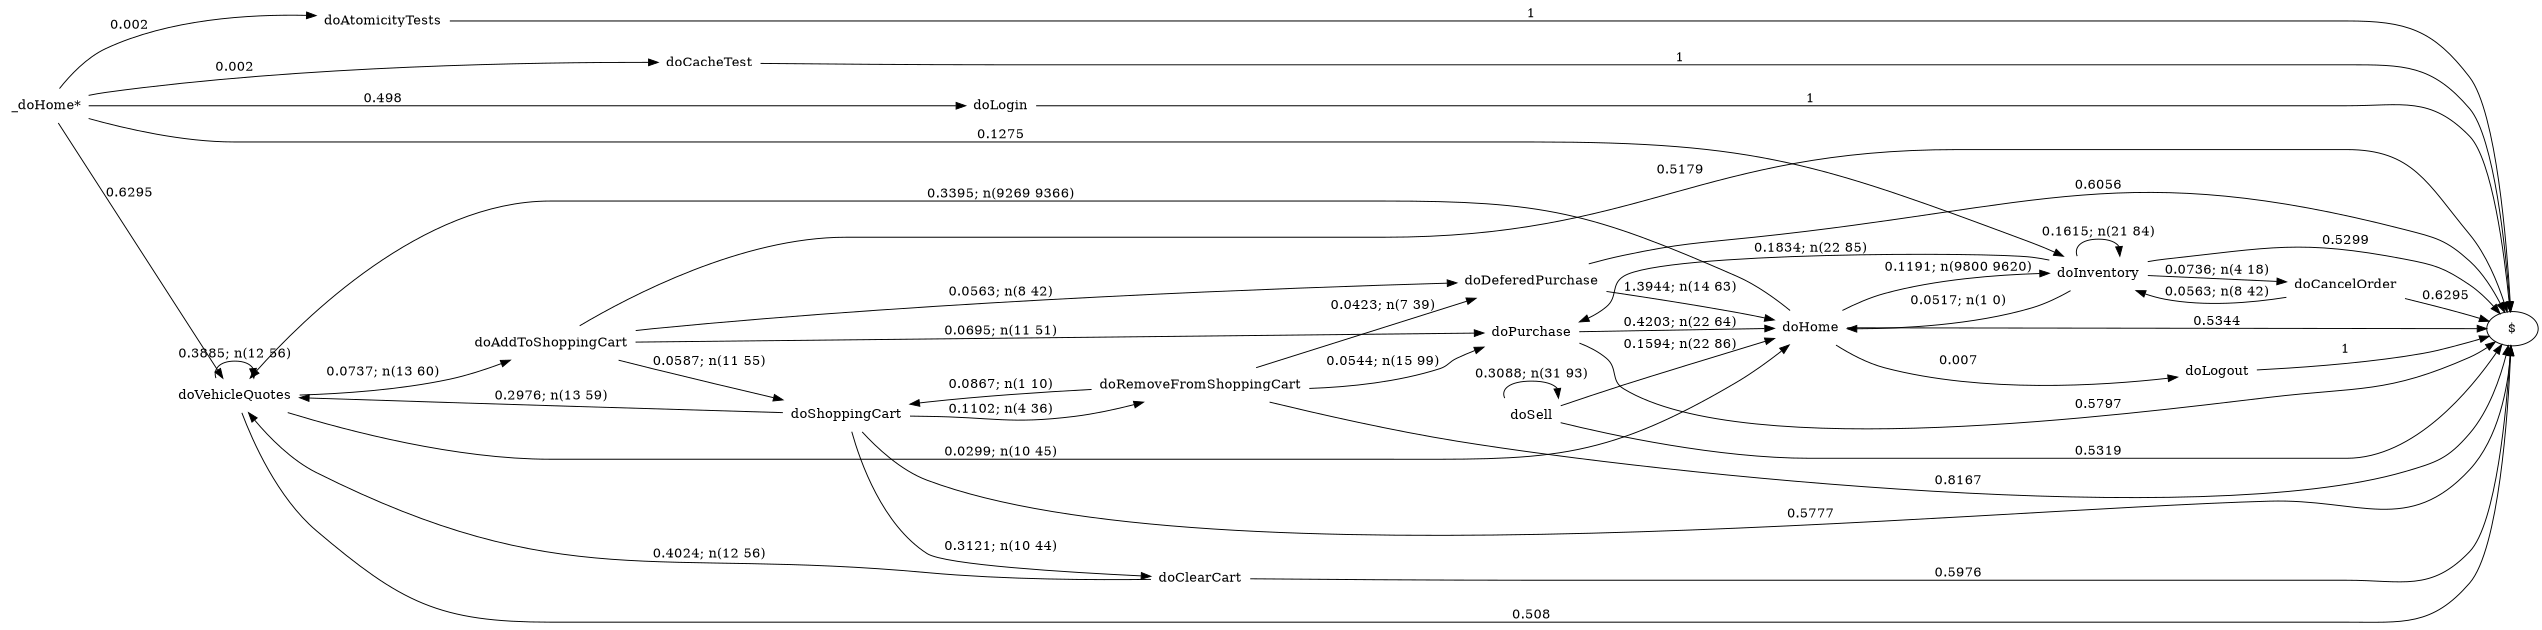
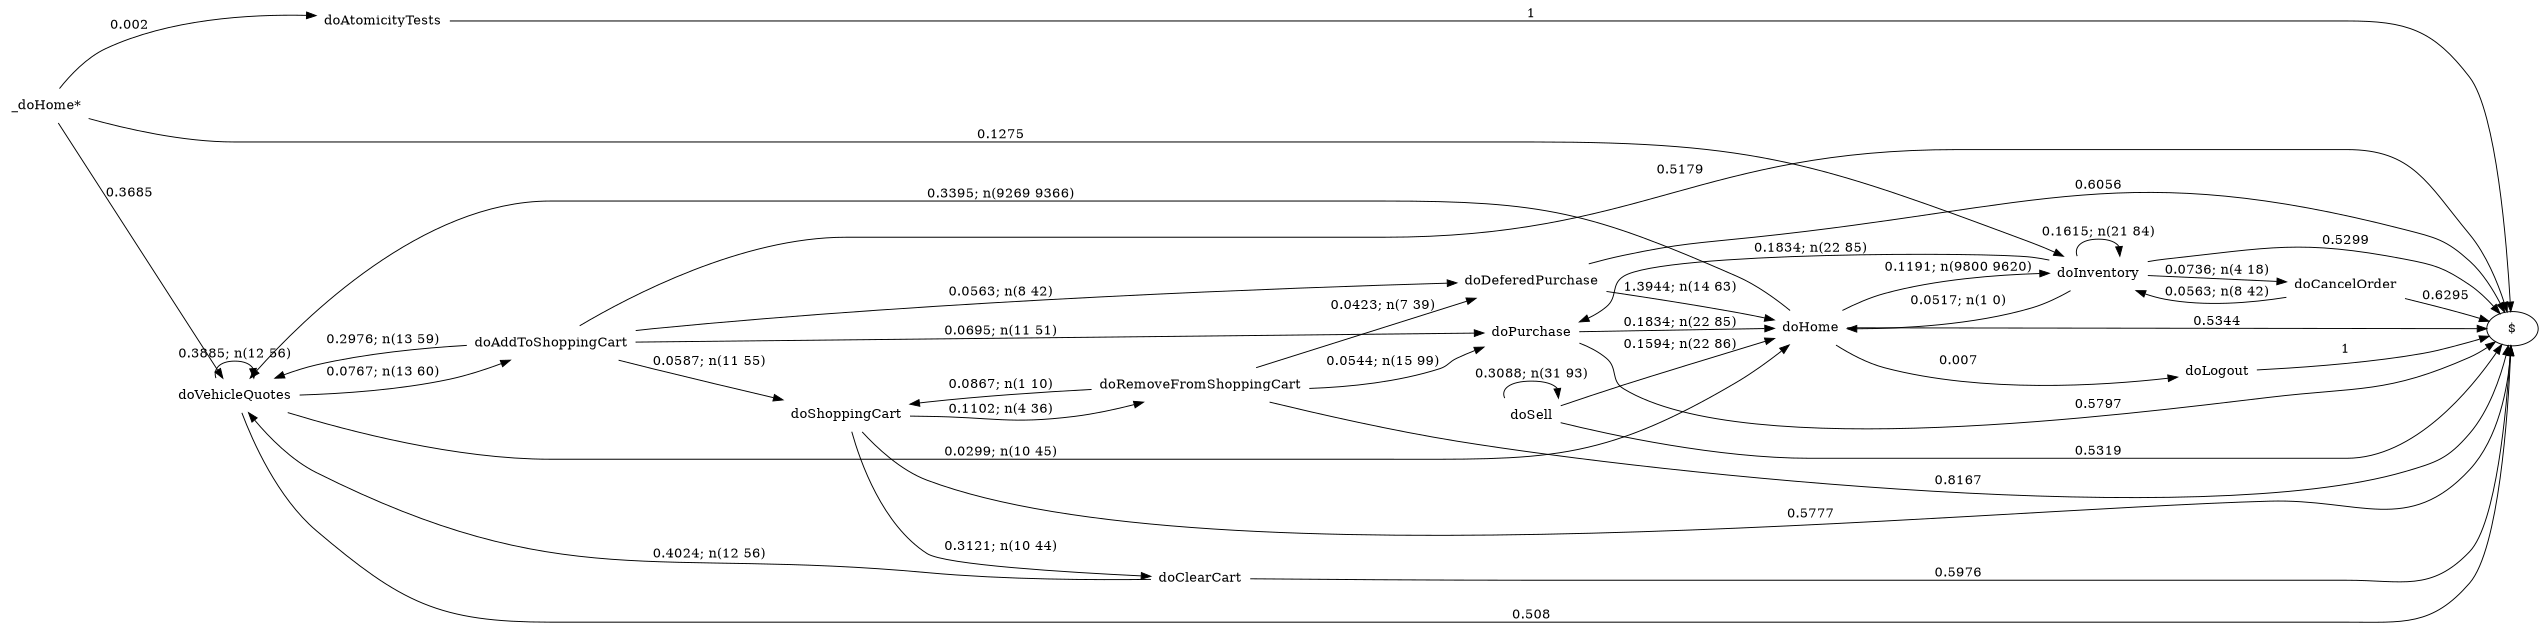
(709, 63) -> none
(1001, 106) -> none
(130, 193) -> (130, 193)
(1680, 323) -> (1680, 323)
(383, 372) -> (383, 372)
(546, 406) -> (374, 354)
